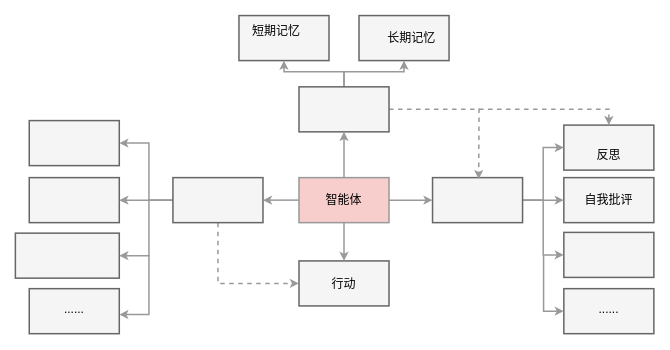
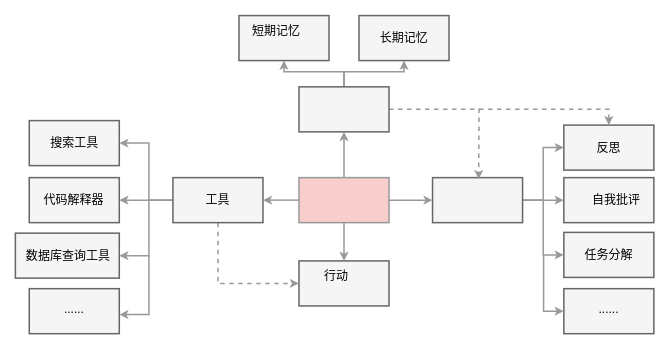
(411, 38) -> (404, 38)
none -> (75, 143)
(609, 155) -> (609, 147)
none -> (74, 200)
none -> (218, 200)
(344, 200) -> none
(609, 200) -> (616, 200)
none -> (68, 255)
none -> (609, 255)
(344, 283) -> (336, 276)
